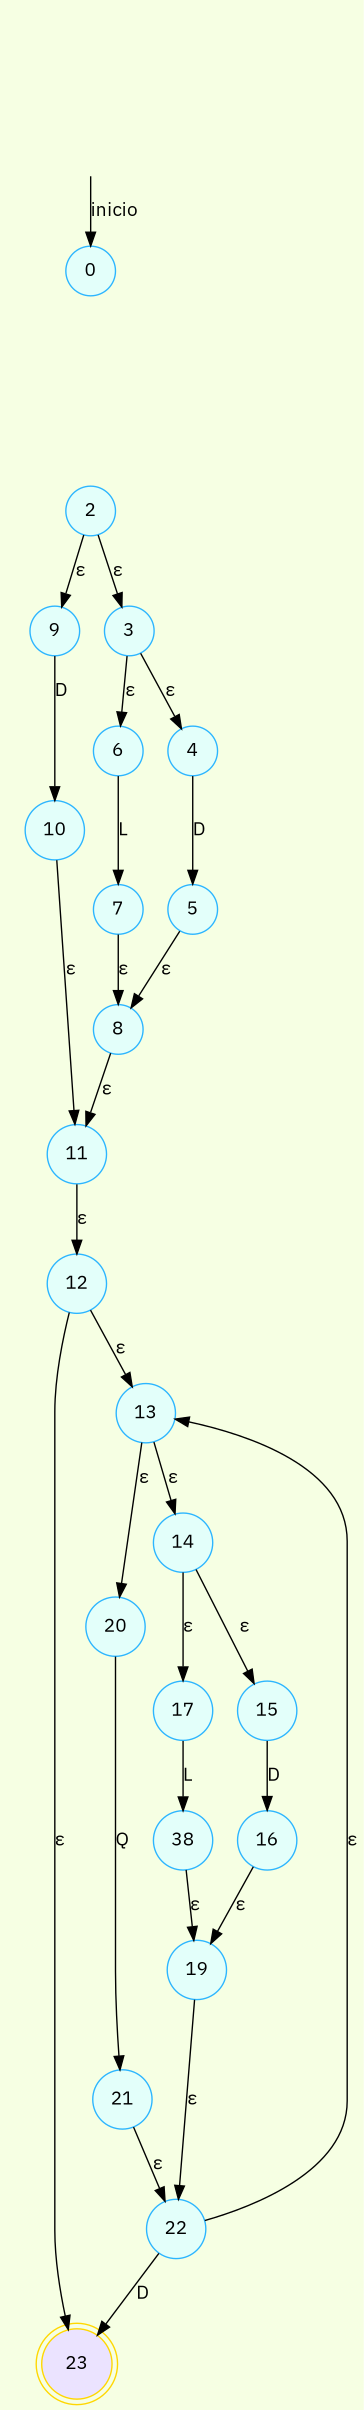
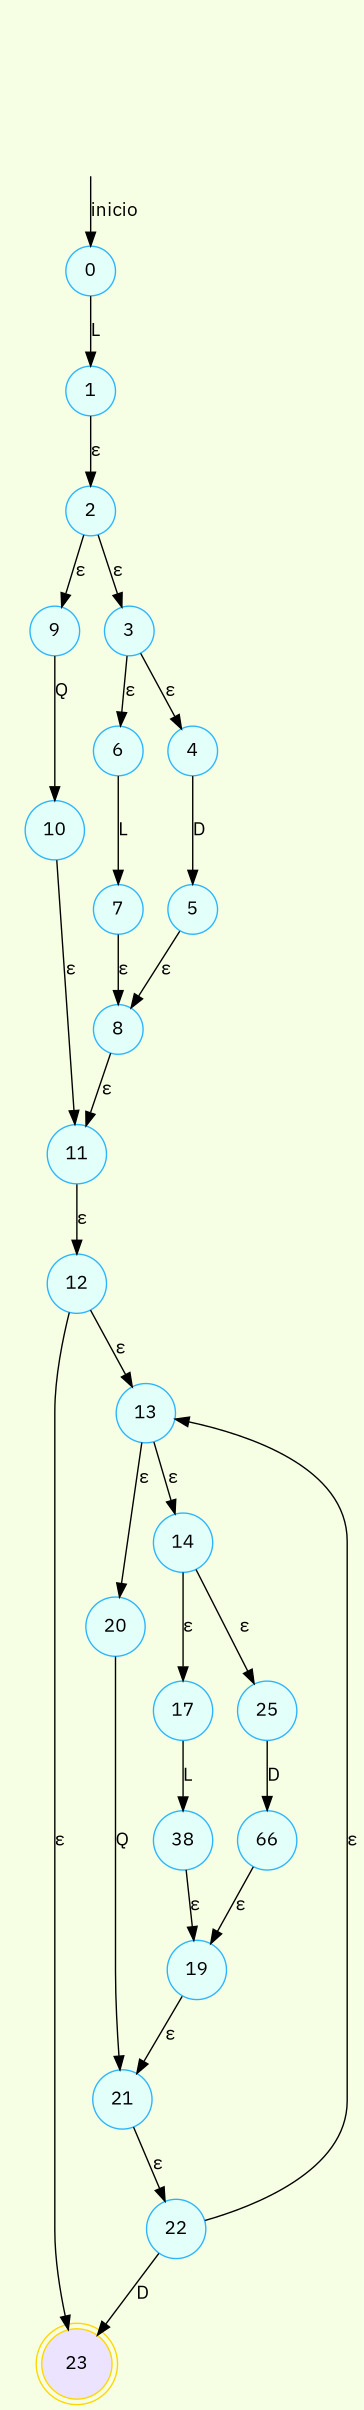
none -> (91, 391)
(62, 691) -> (62, 691)
(267, 1711) -> (267, 1711)
(267, 1840) -> (267, 1840)
(187, 2093) -> (163, 2029)
